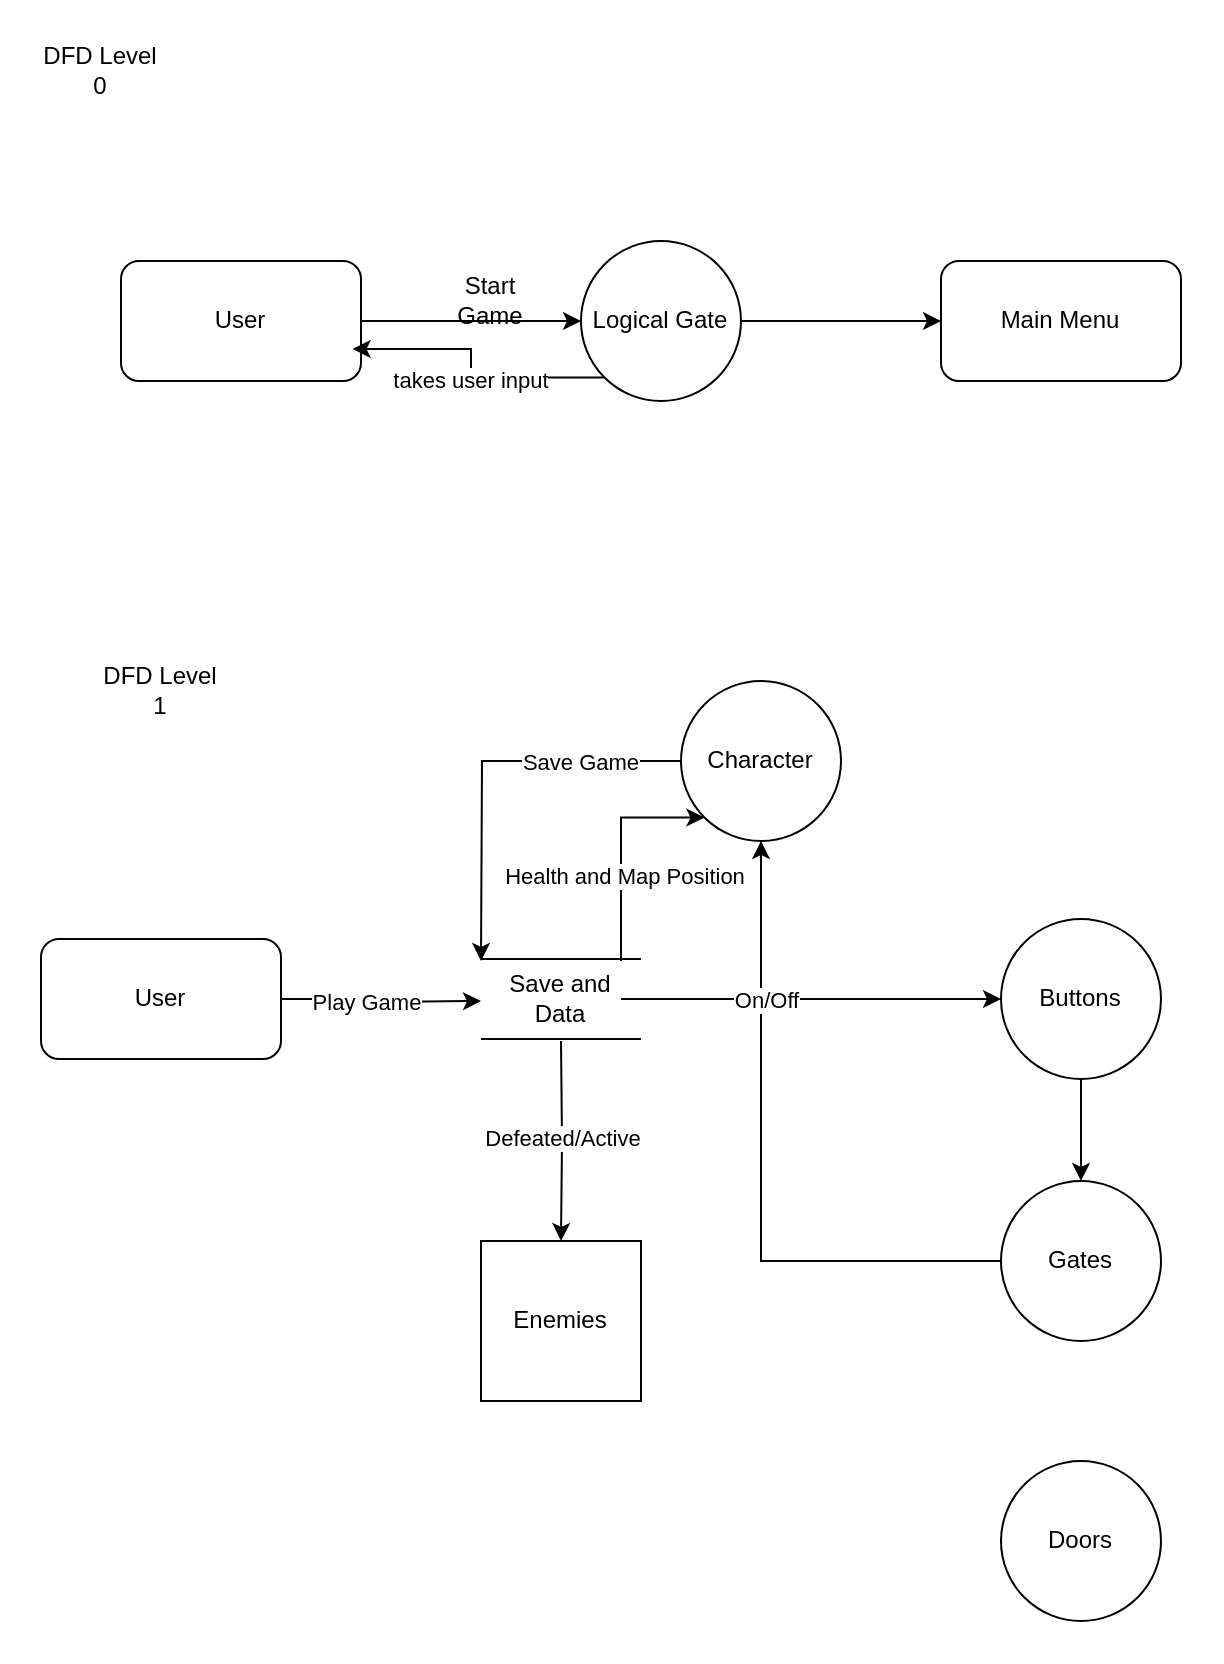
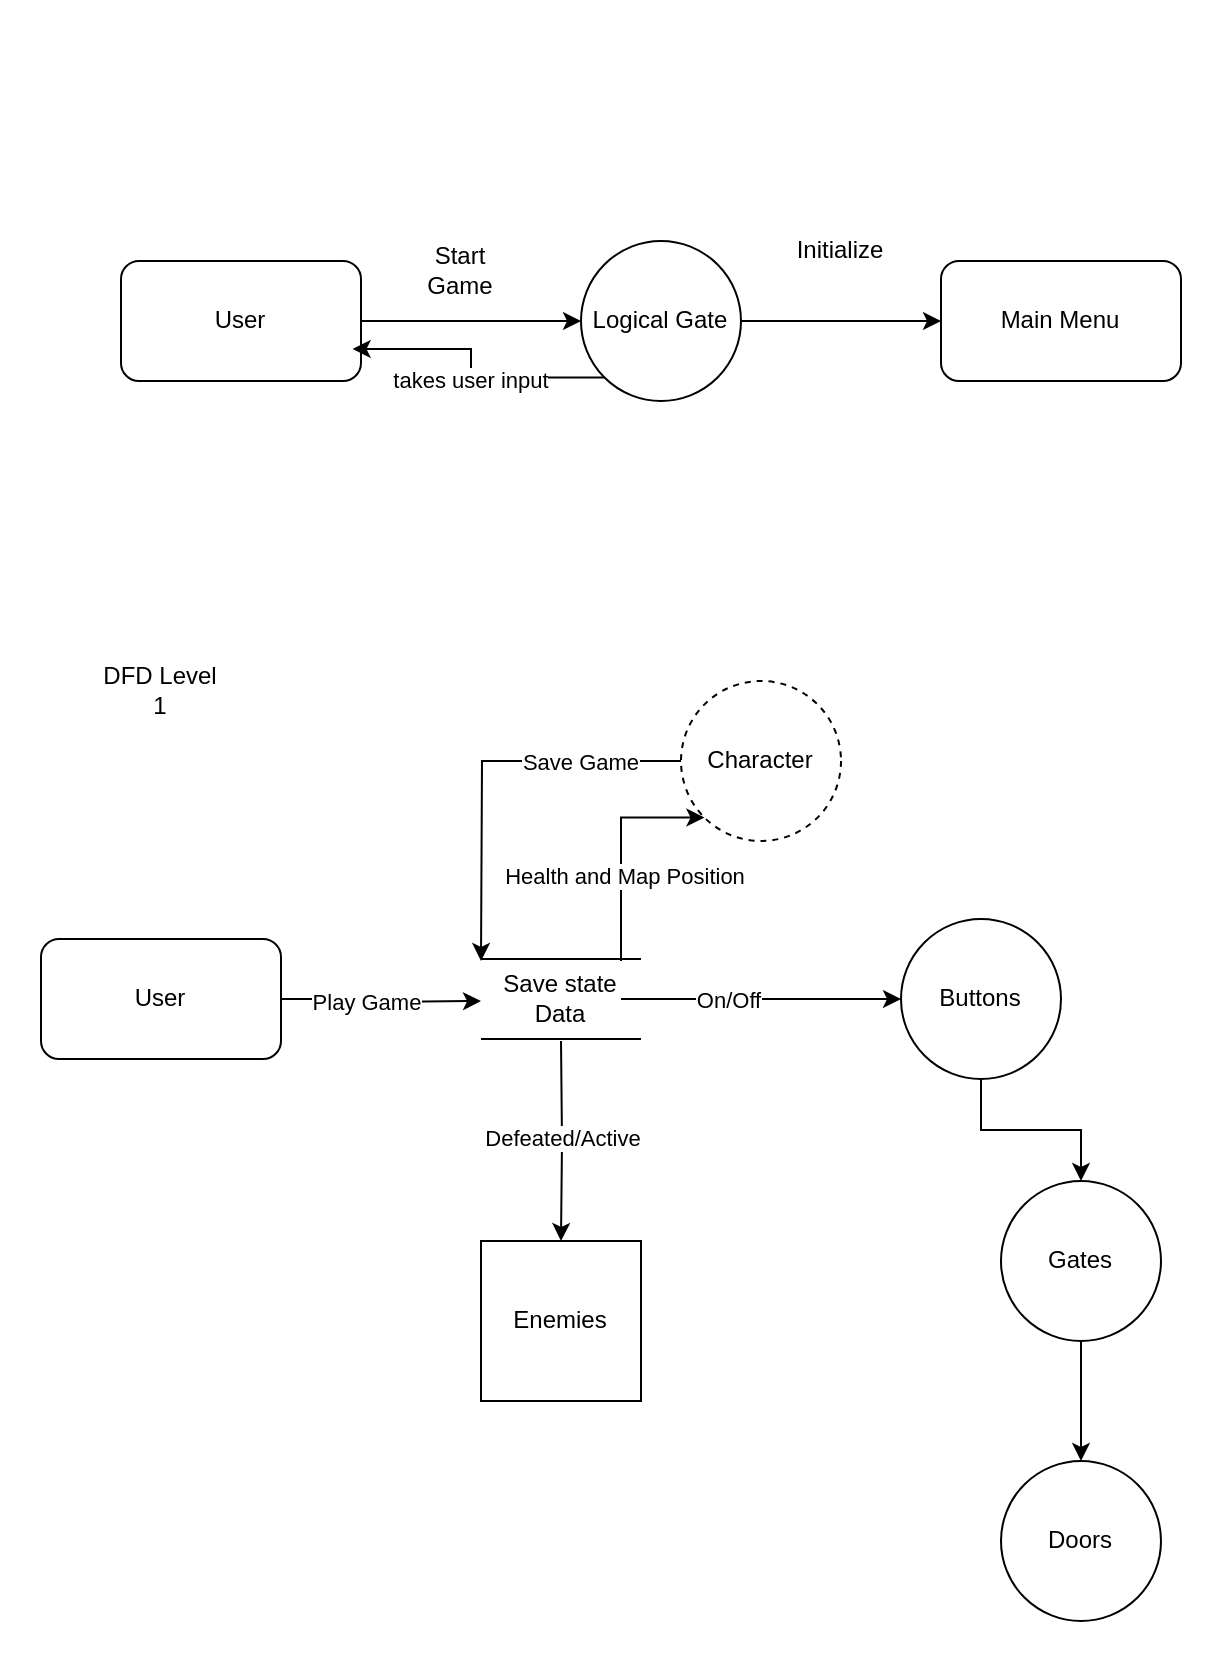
(101, 71) -> none
none -> (841, 251)
(491, 301) -> (461, 271)
(761, 761) -> (761, 761)
(561, 999) -> (561, 999)
(1081, 999) -> (981, 999)
(761, 1178) -> (1081, 1394)
